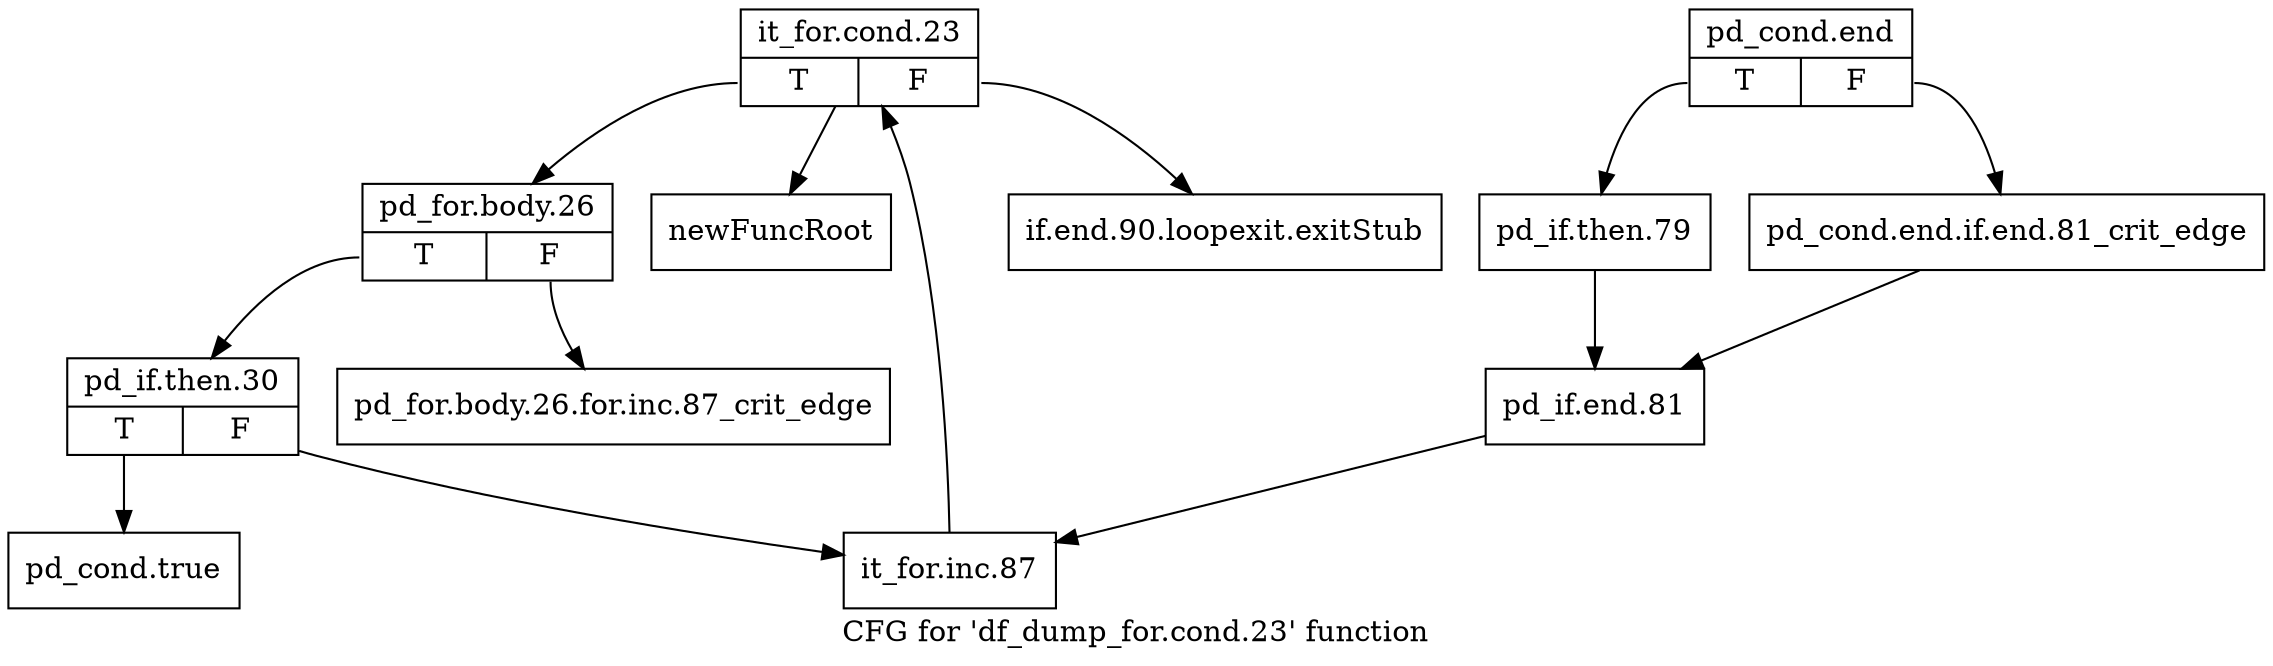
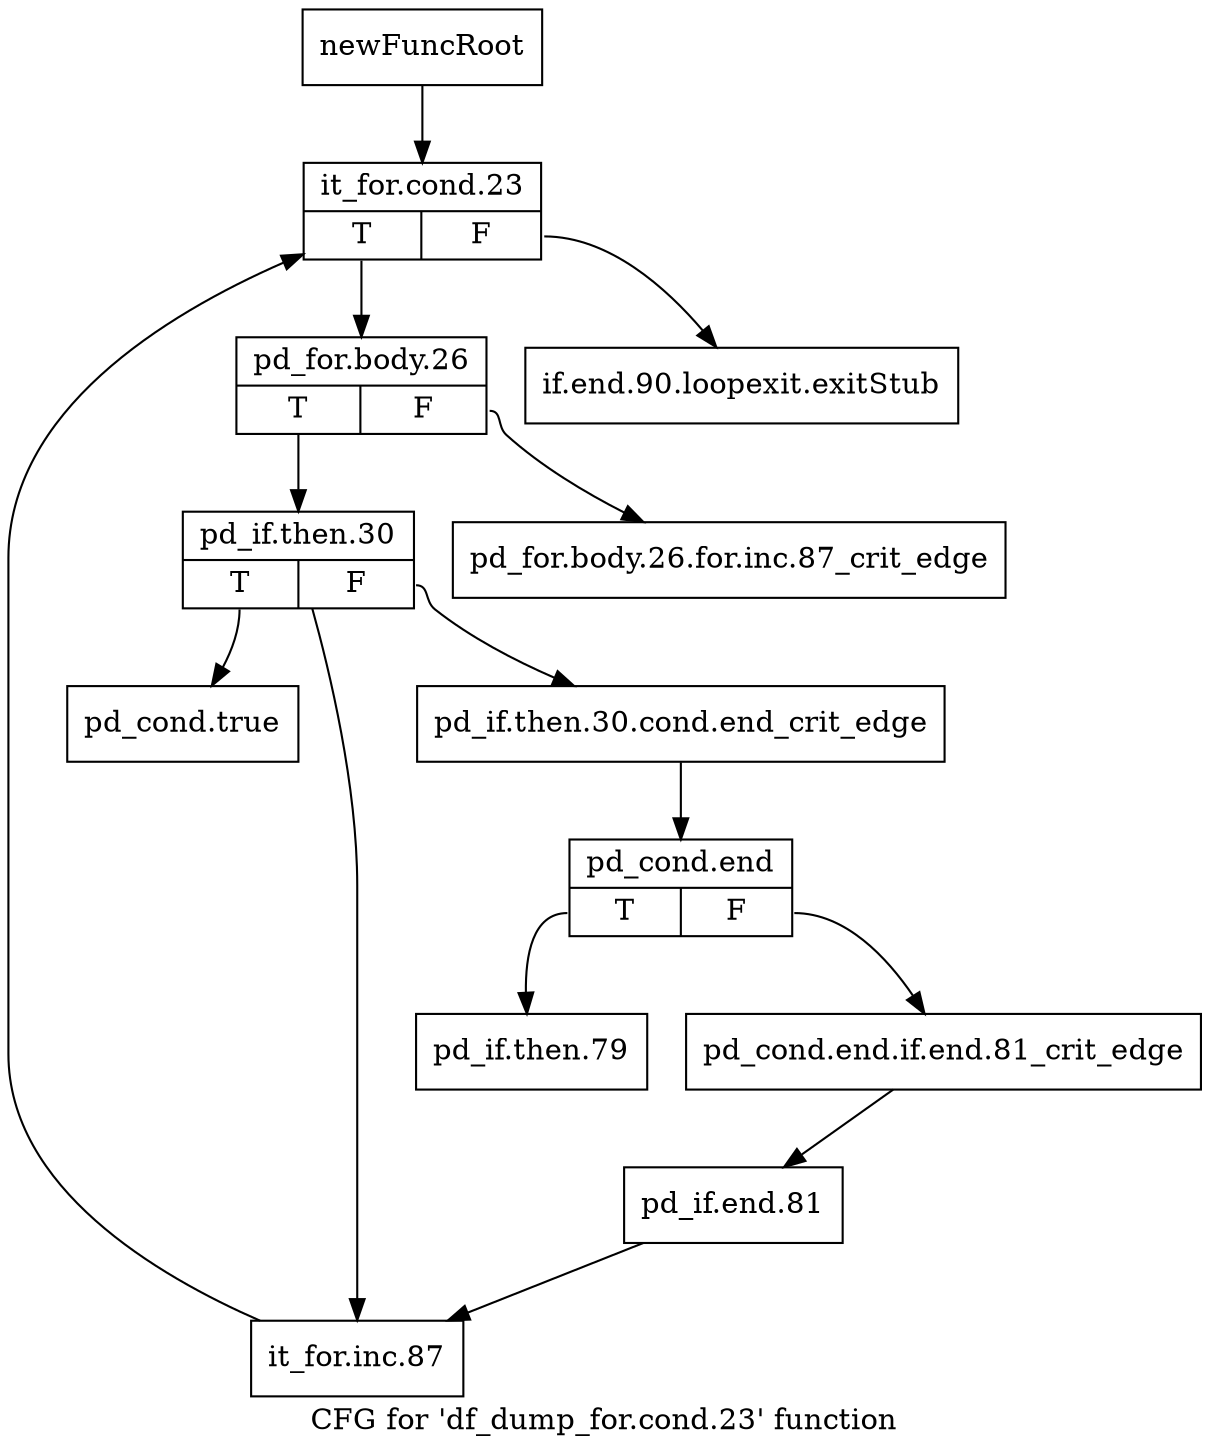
(818, 141) -> (422, 114)
(1595, 309) -> none
none -> (681, 724)
